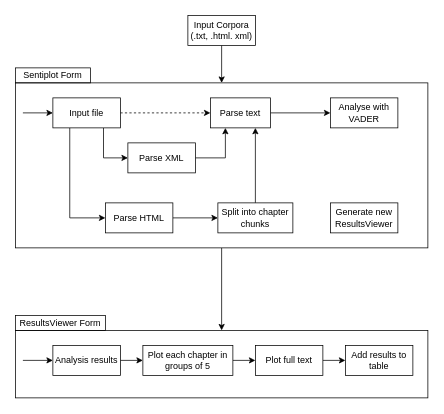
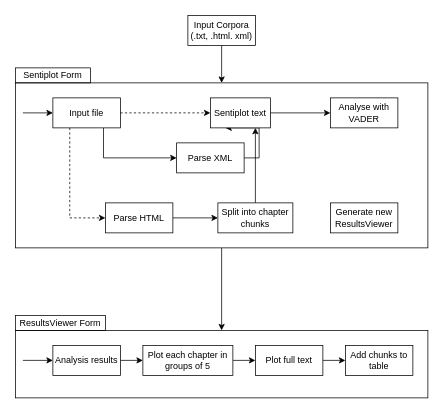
(240, 113) -> (240, 113)
(162, 158) -> (210, 158)
(70, 188) -> (70, 188)
(379, 360) -> (379, 360)
